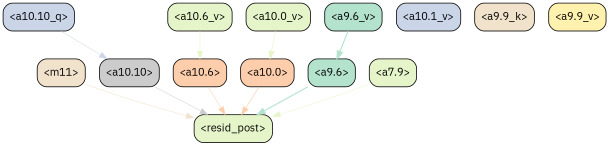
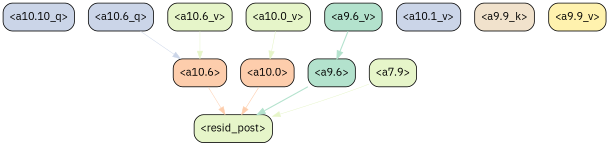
none -> (121, 17)
(61, 73) -> none
(129, 73) -> none
